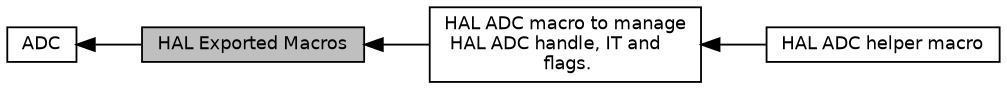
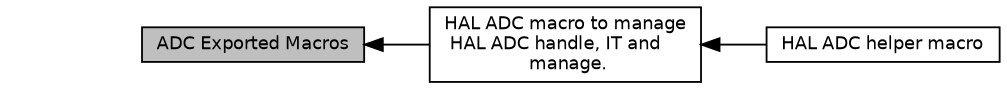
(42, 45) -> none
(253, 45) -> (253, 45)
(565, 45) -> (565, 45)
